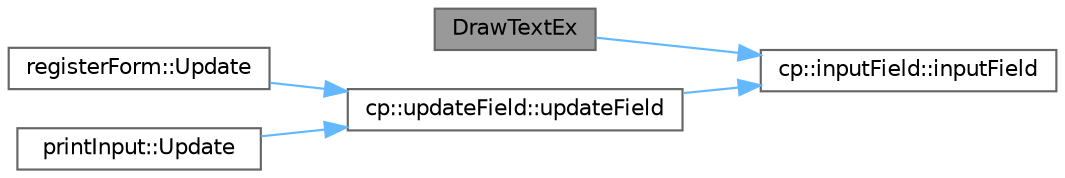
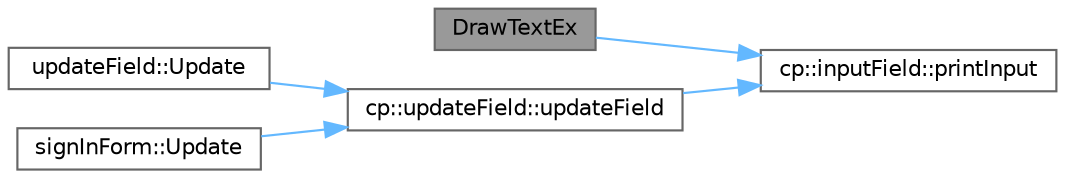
(139, 68) -> (139, 68)
(909, 71) -> (909, 71)
(139, 149) -> (139, 149)
